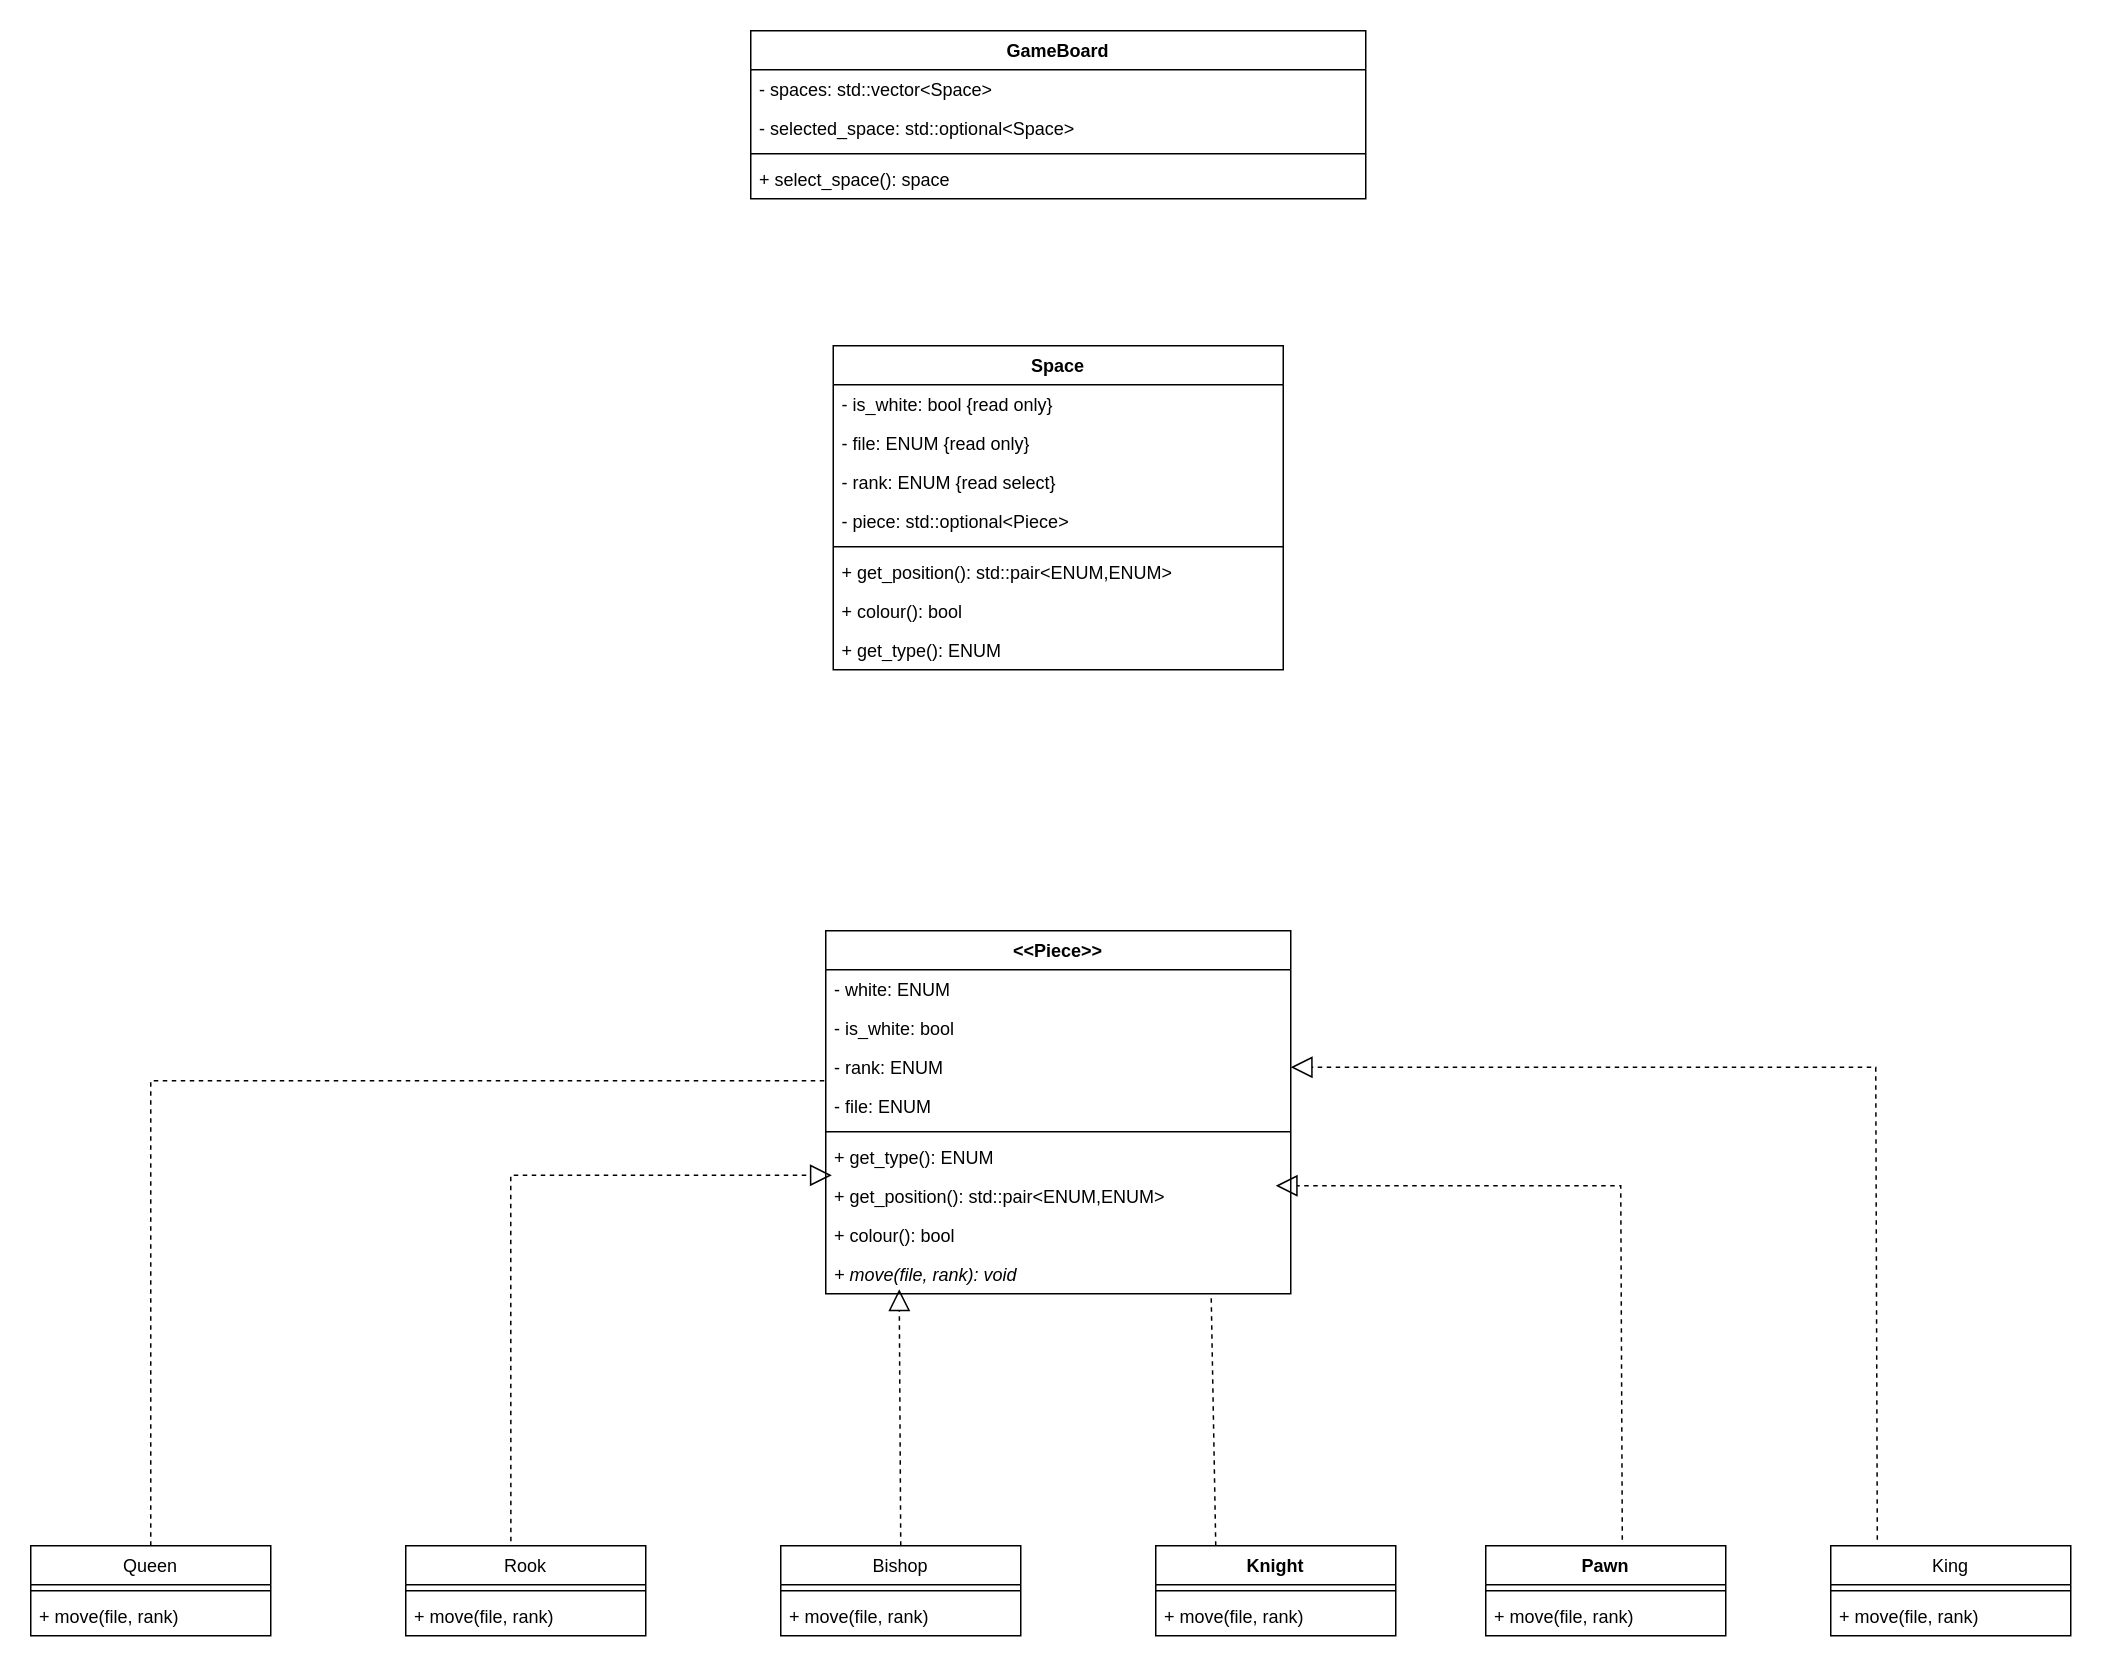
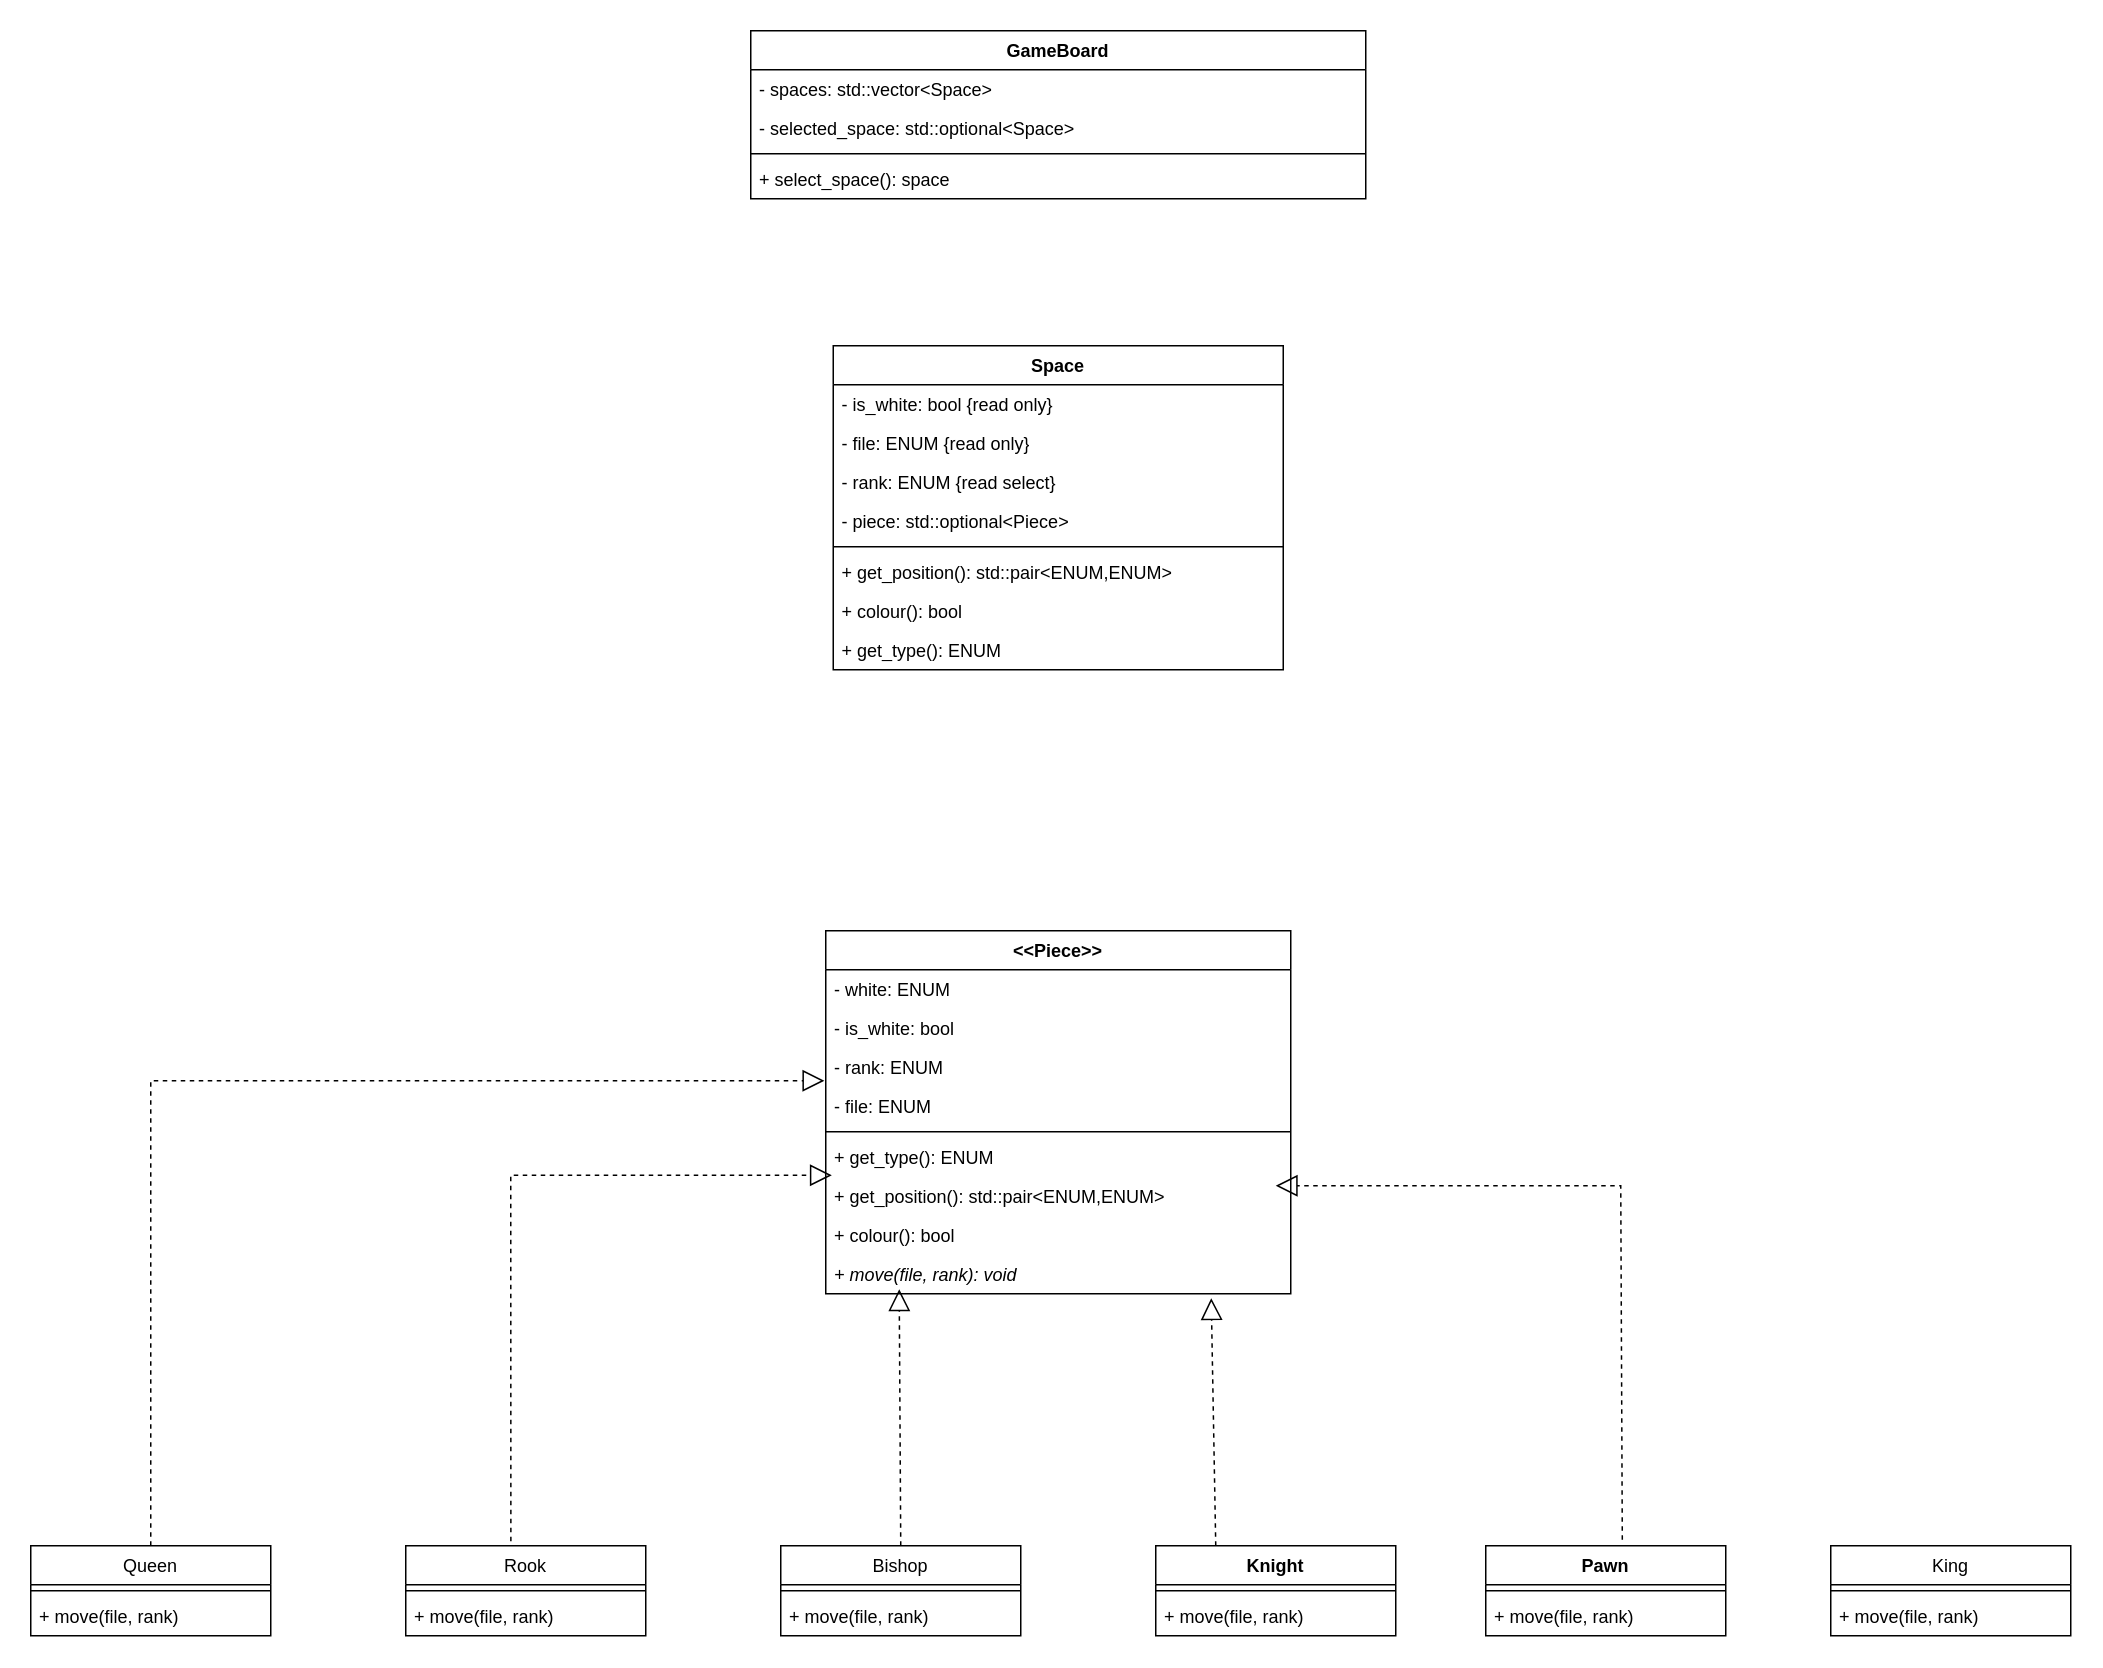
(1831, 1067) -> none
(811, 1081) -> (801, 1081)
(1211, 1310) -> (1212, 1320)
